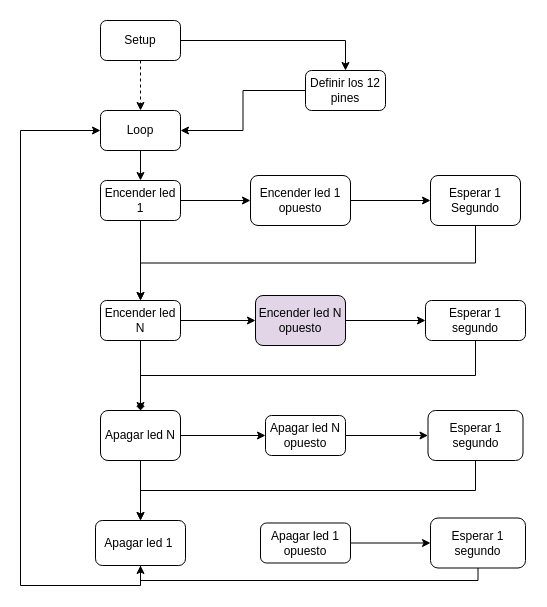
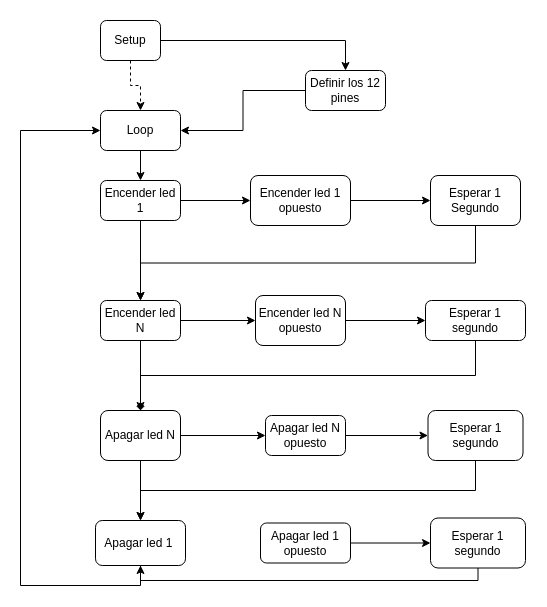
(141, 41) -> (131, 41)
(301, 321) -> (301, 321)
